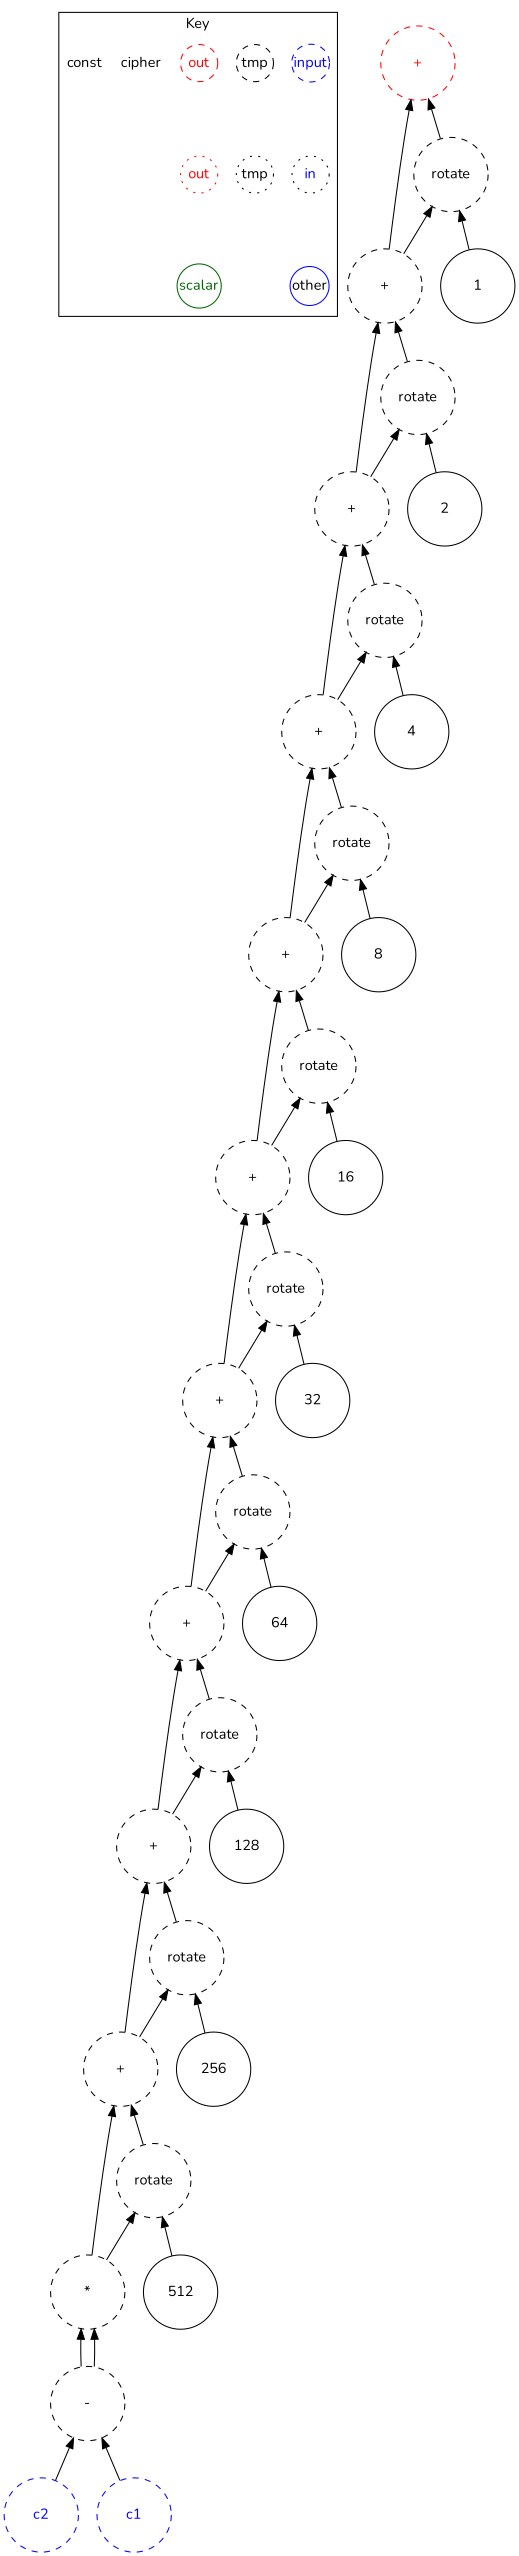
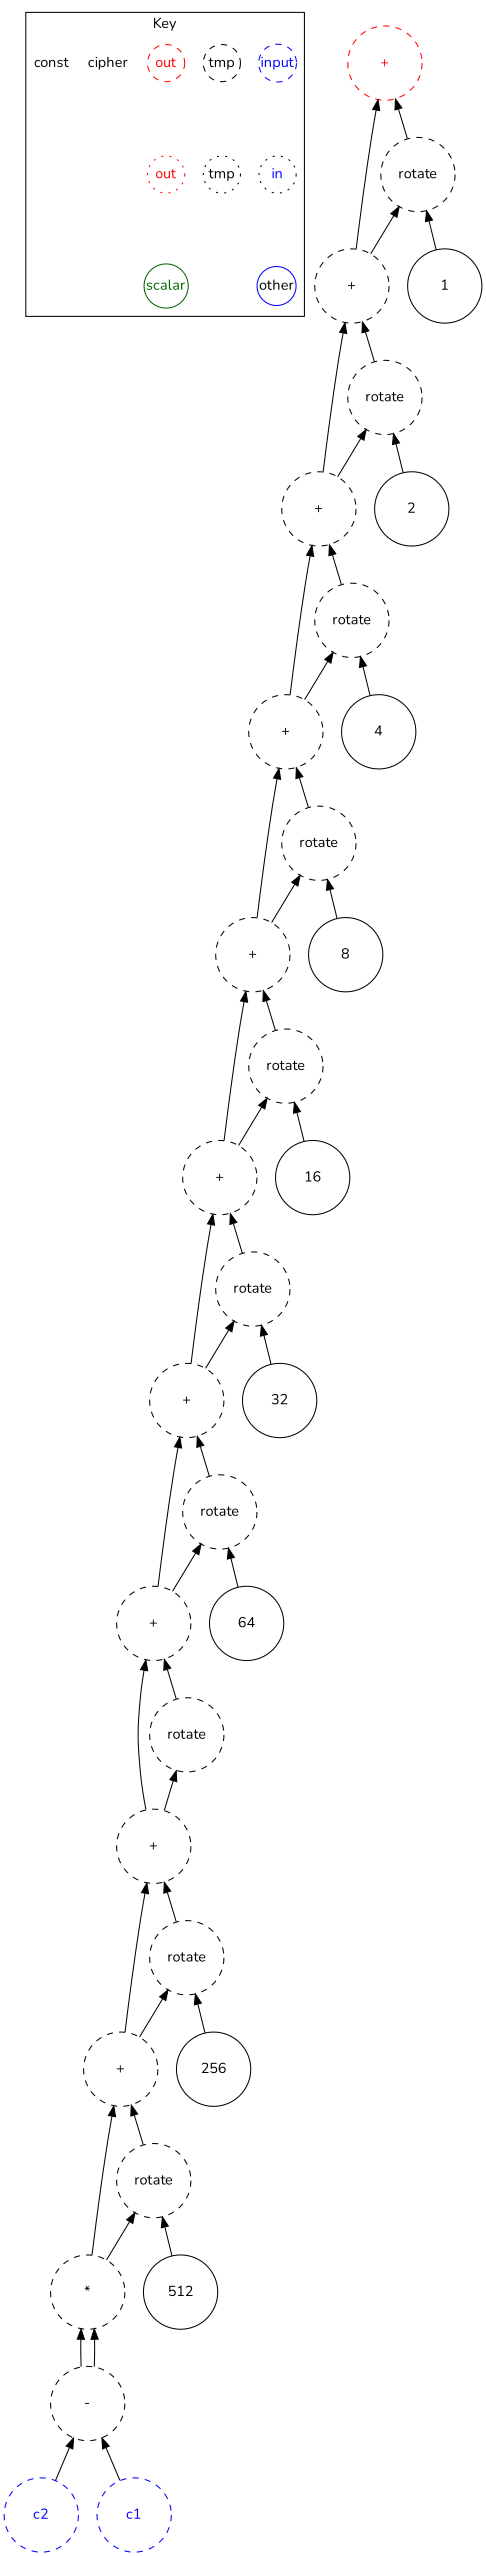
(247, 1846) -> none
